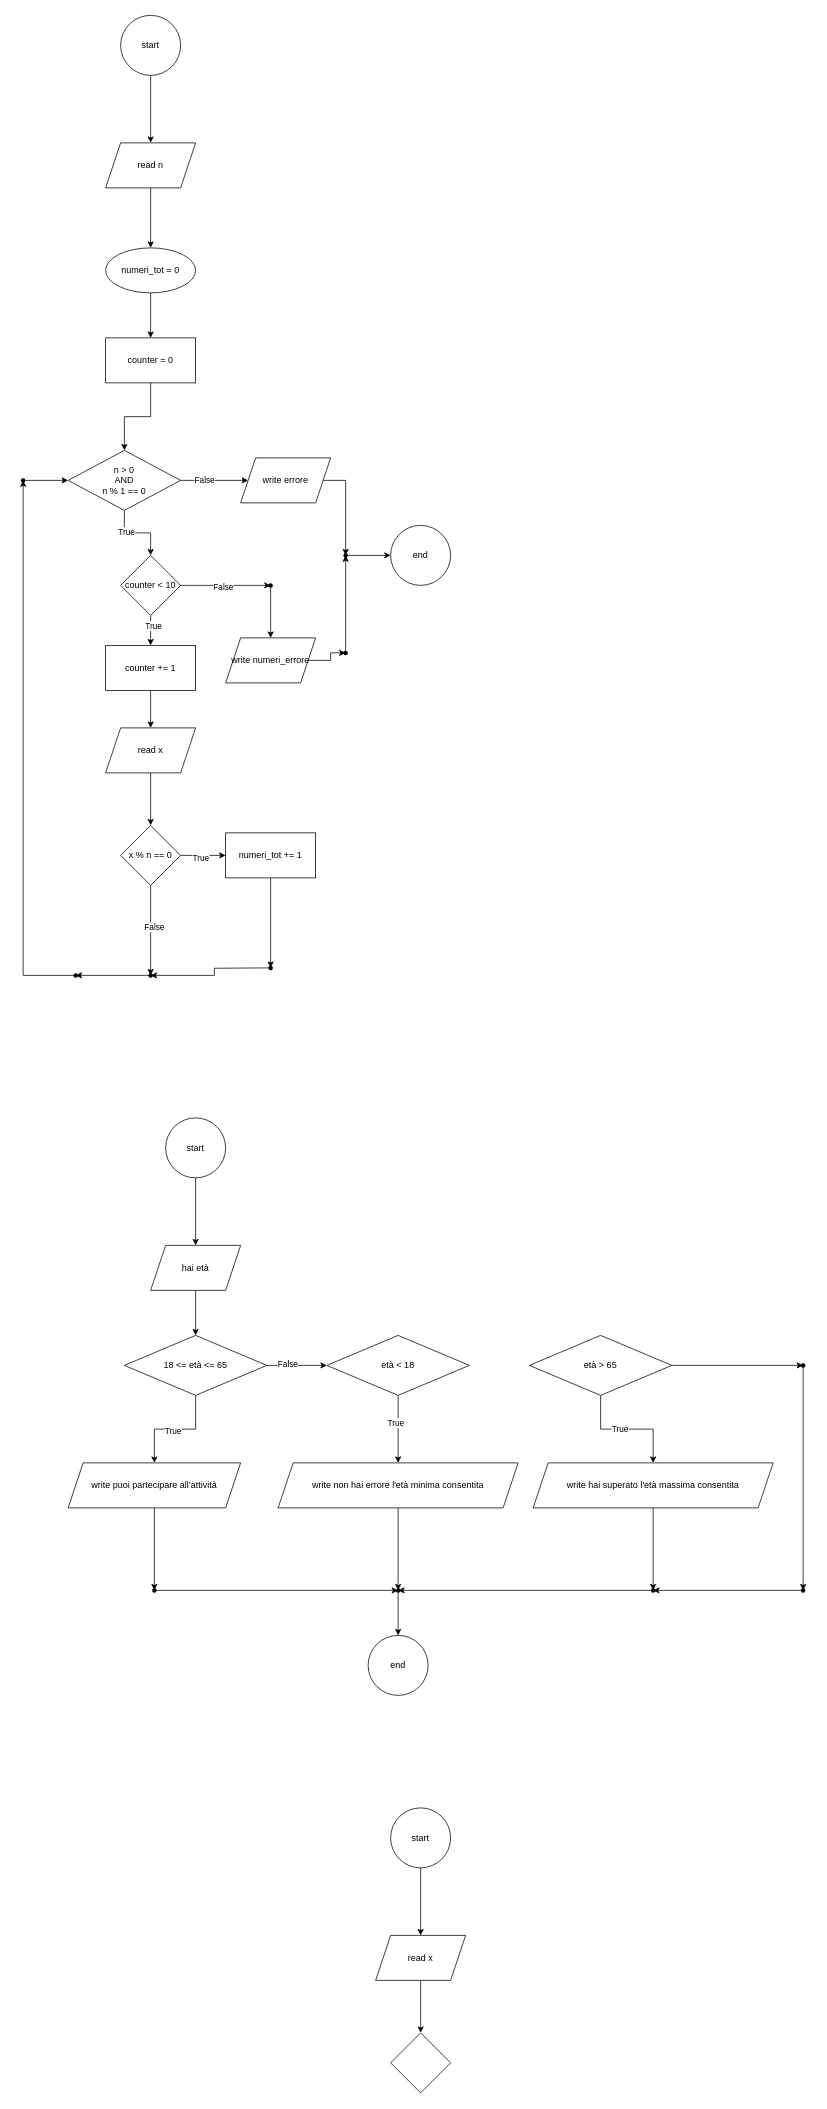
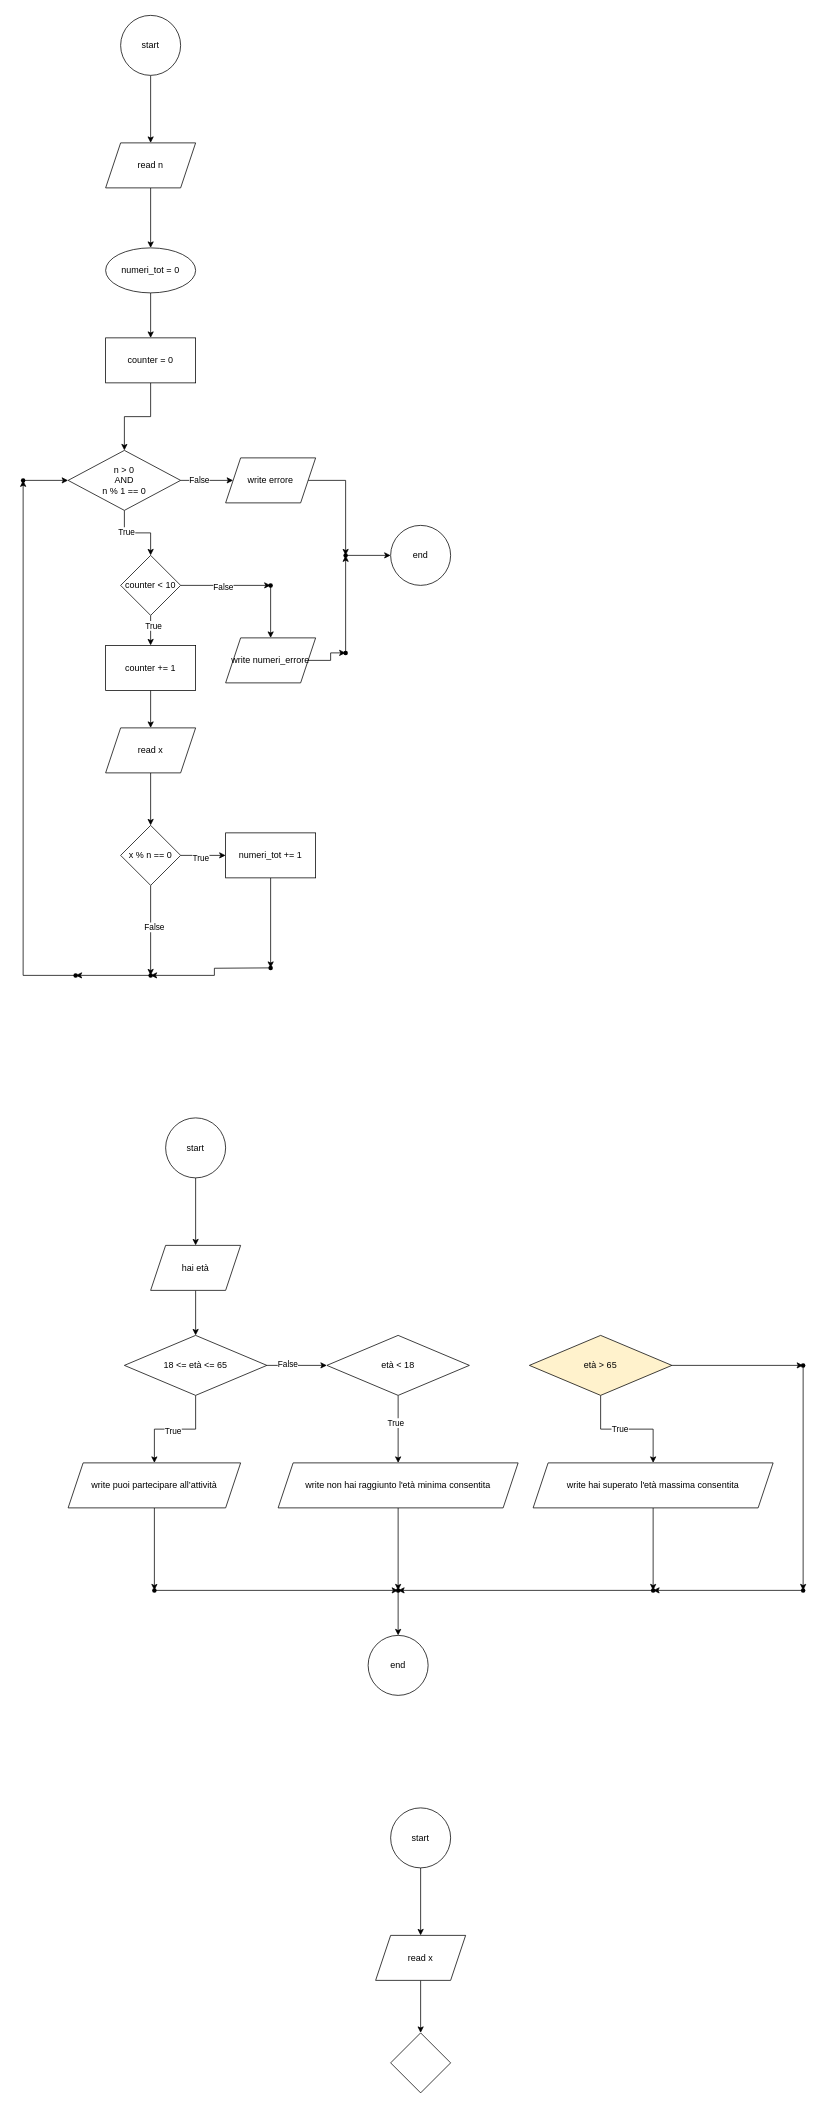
(285, 480) -> (270, 480)
(600, 1365) -> (600, 1365)
(398, 1485) -> (398, 1485)
